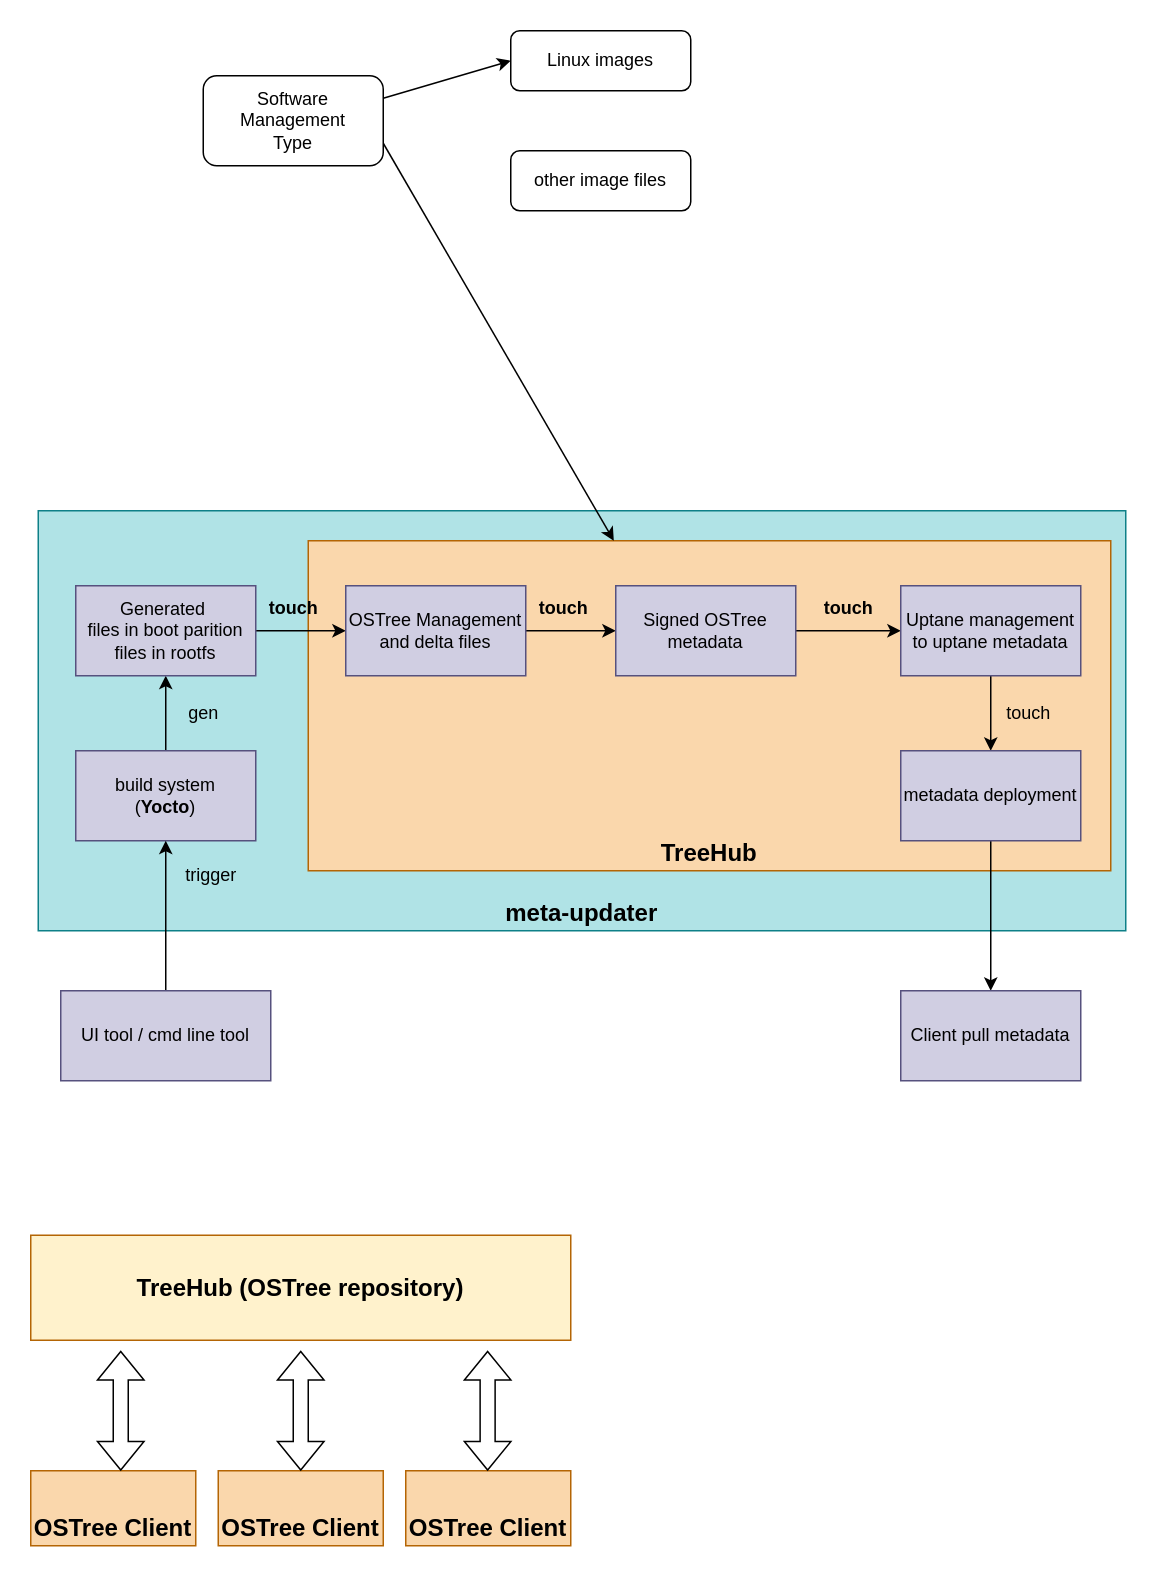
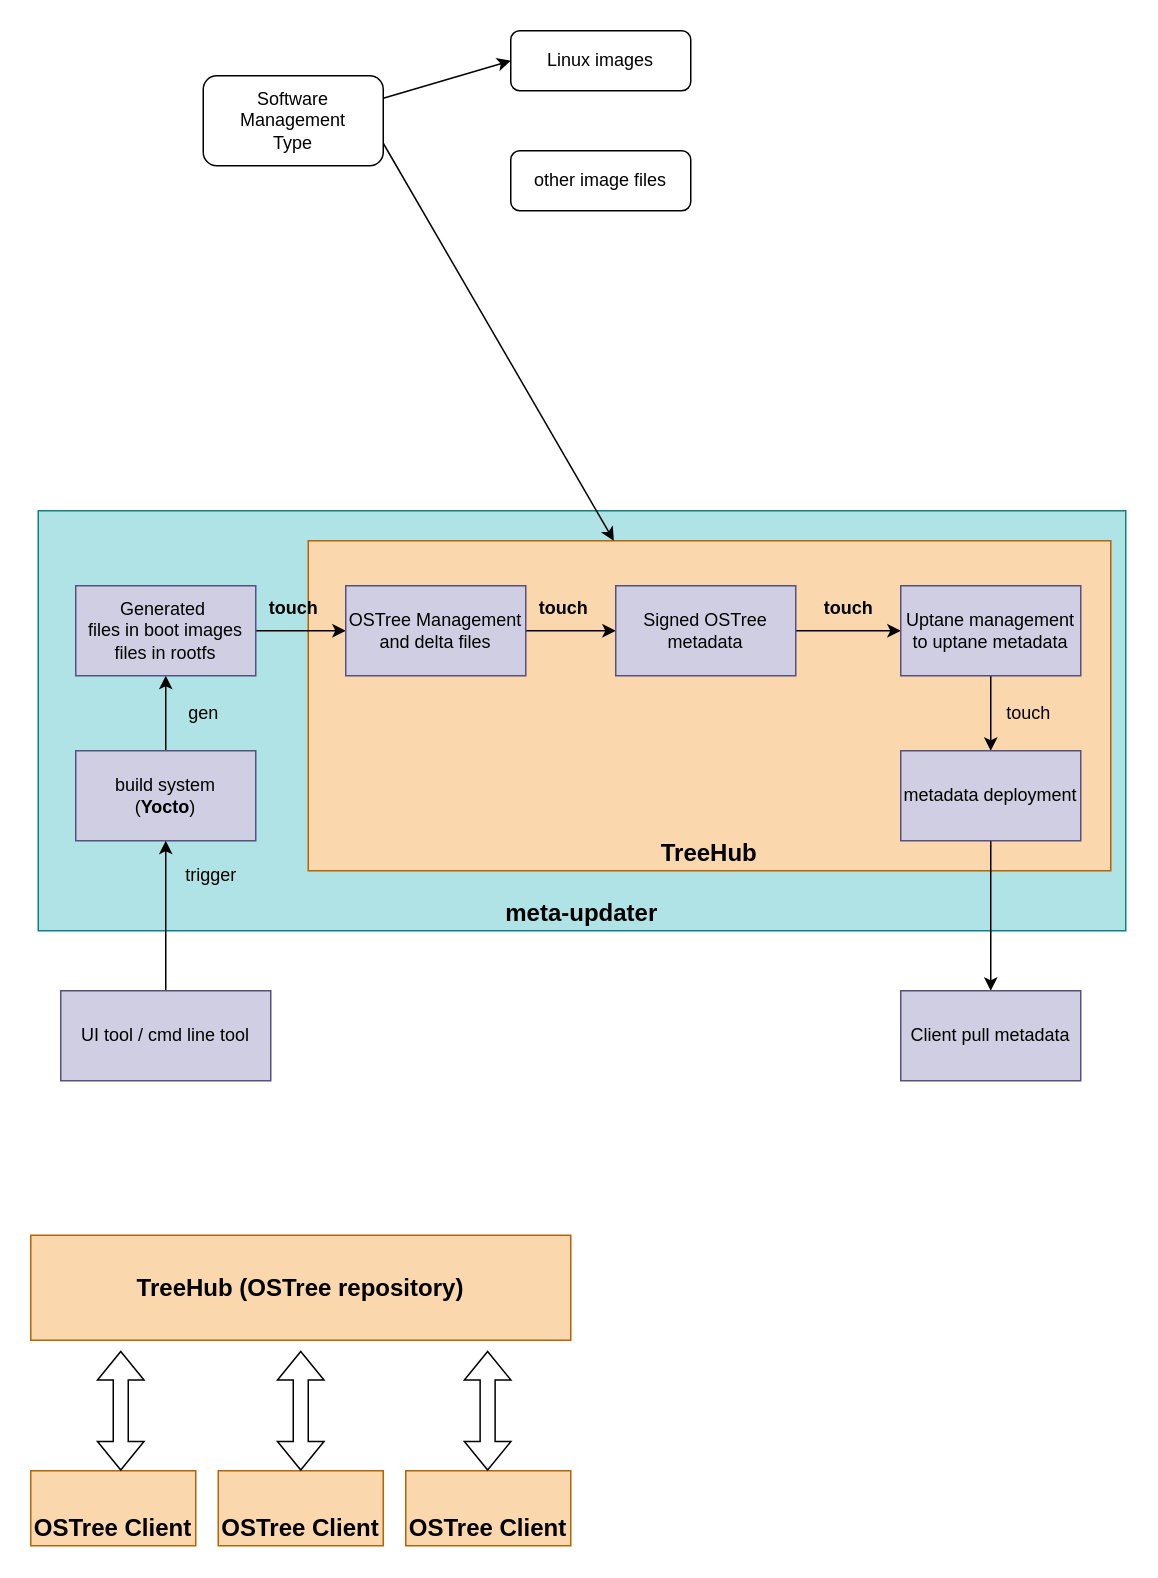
(166, 631) -> (166, 631)
(301, 1288) -> (301, 1288)
